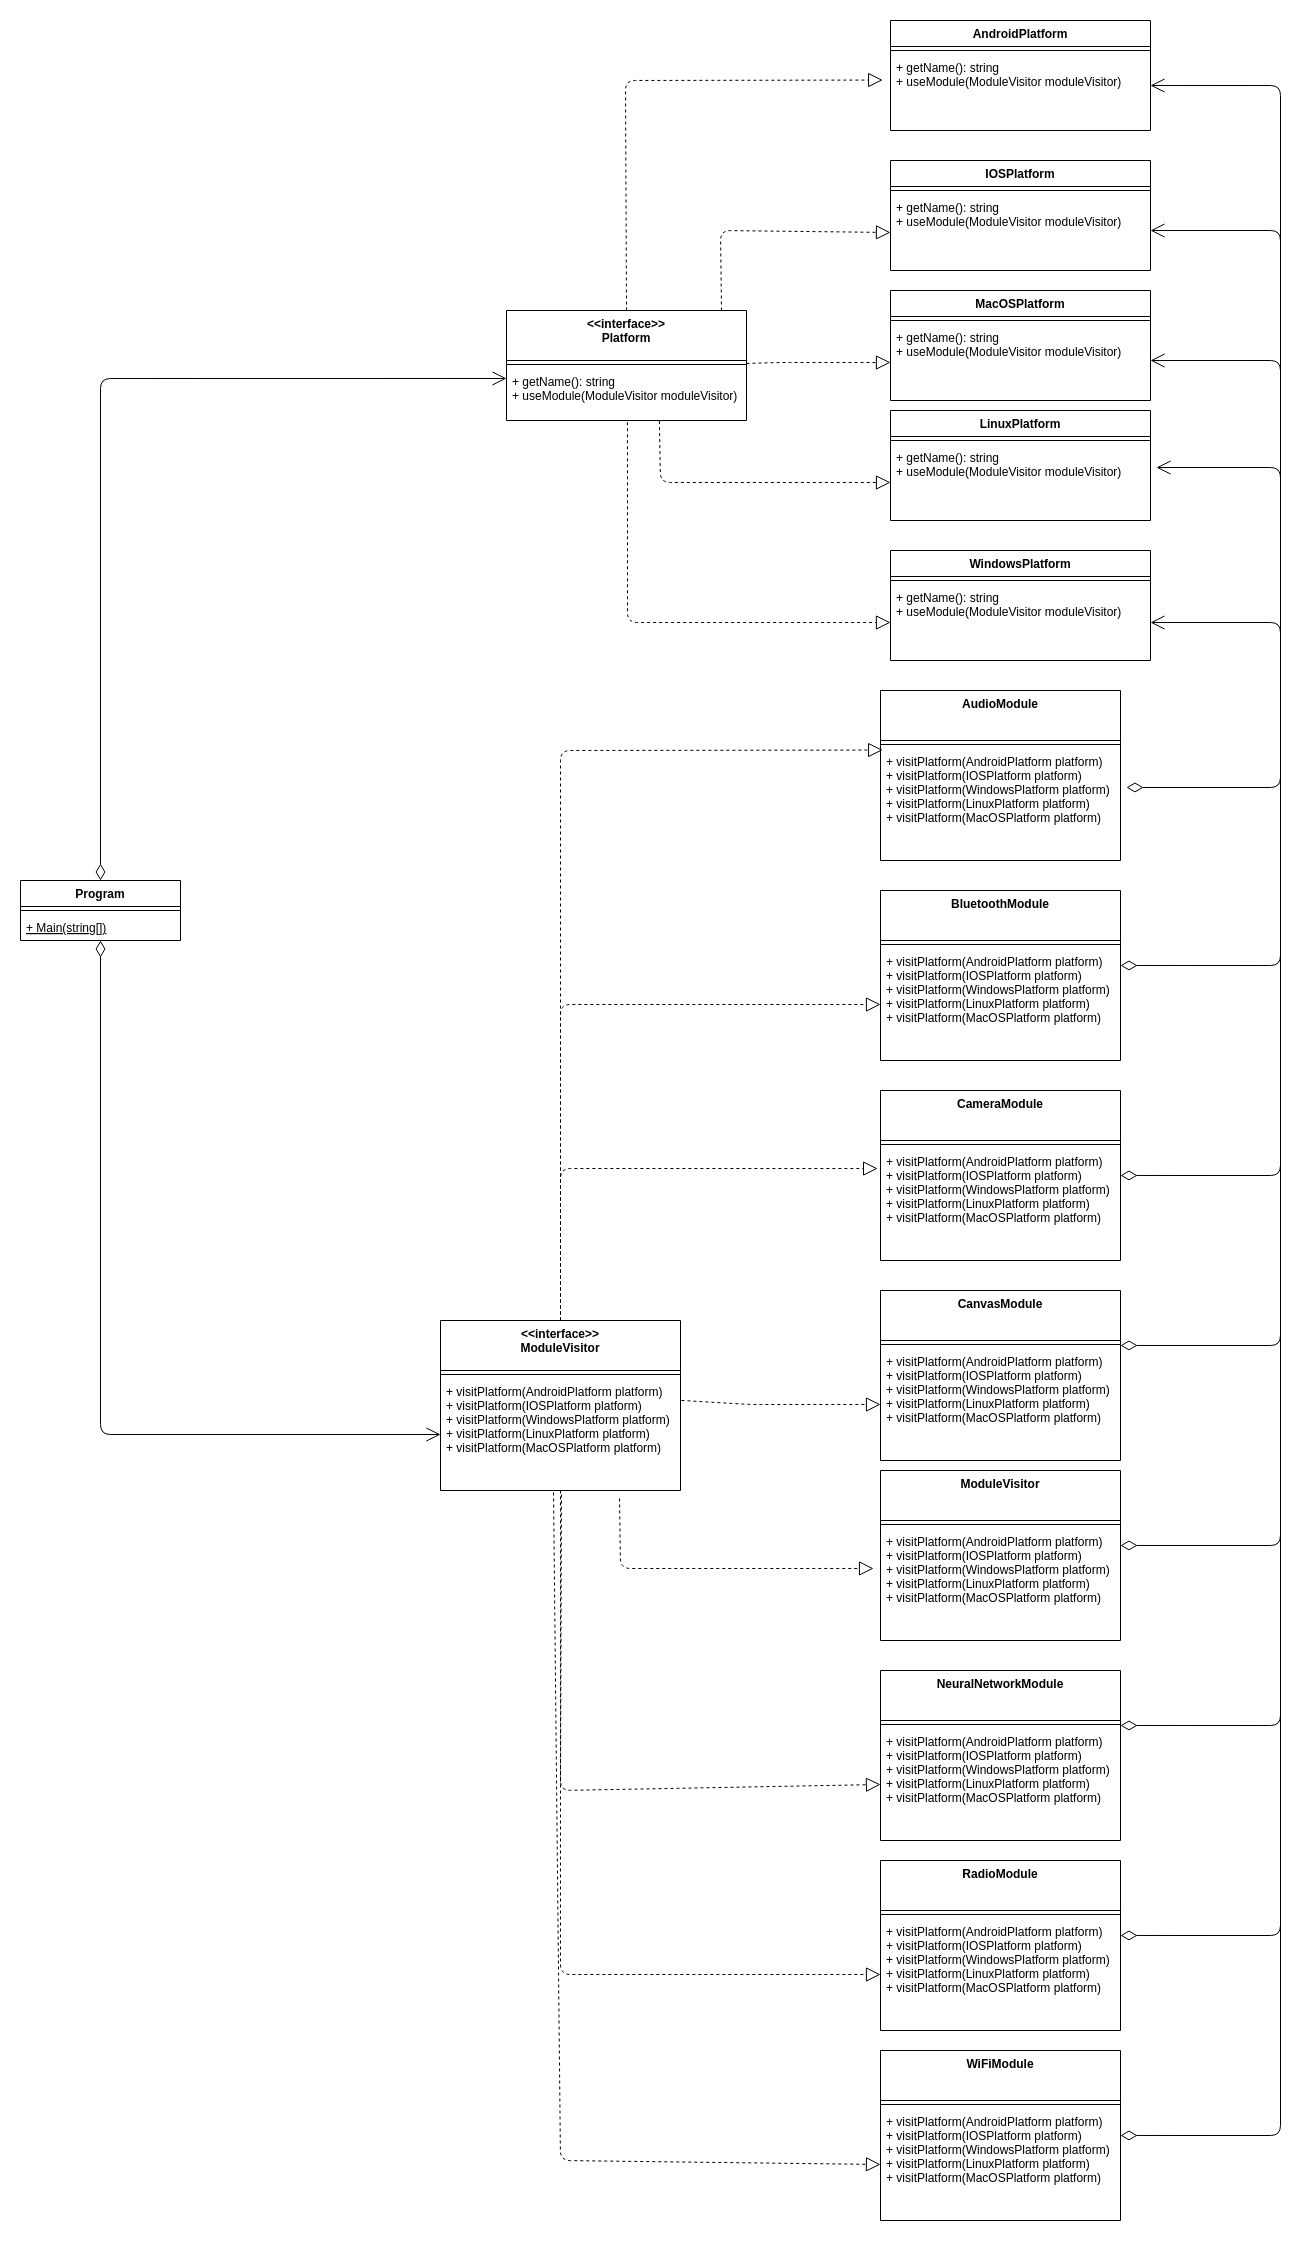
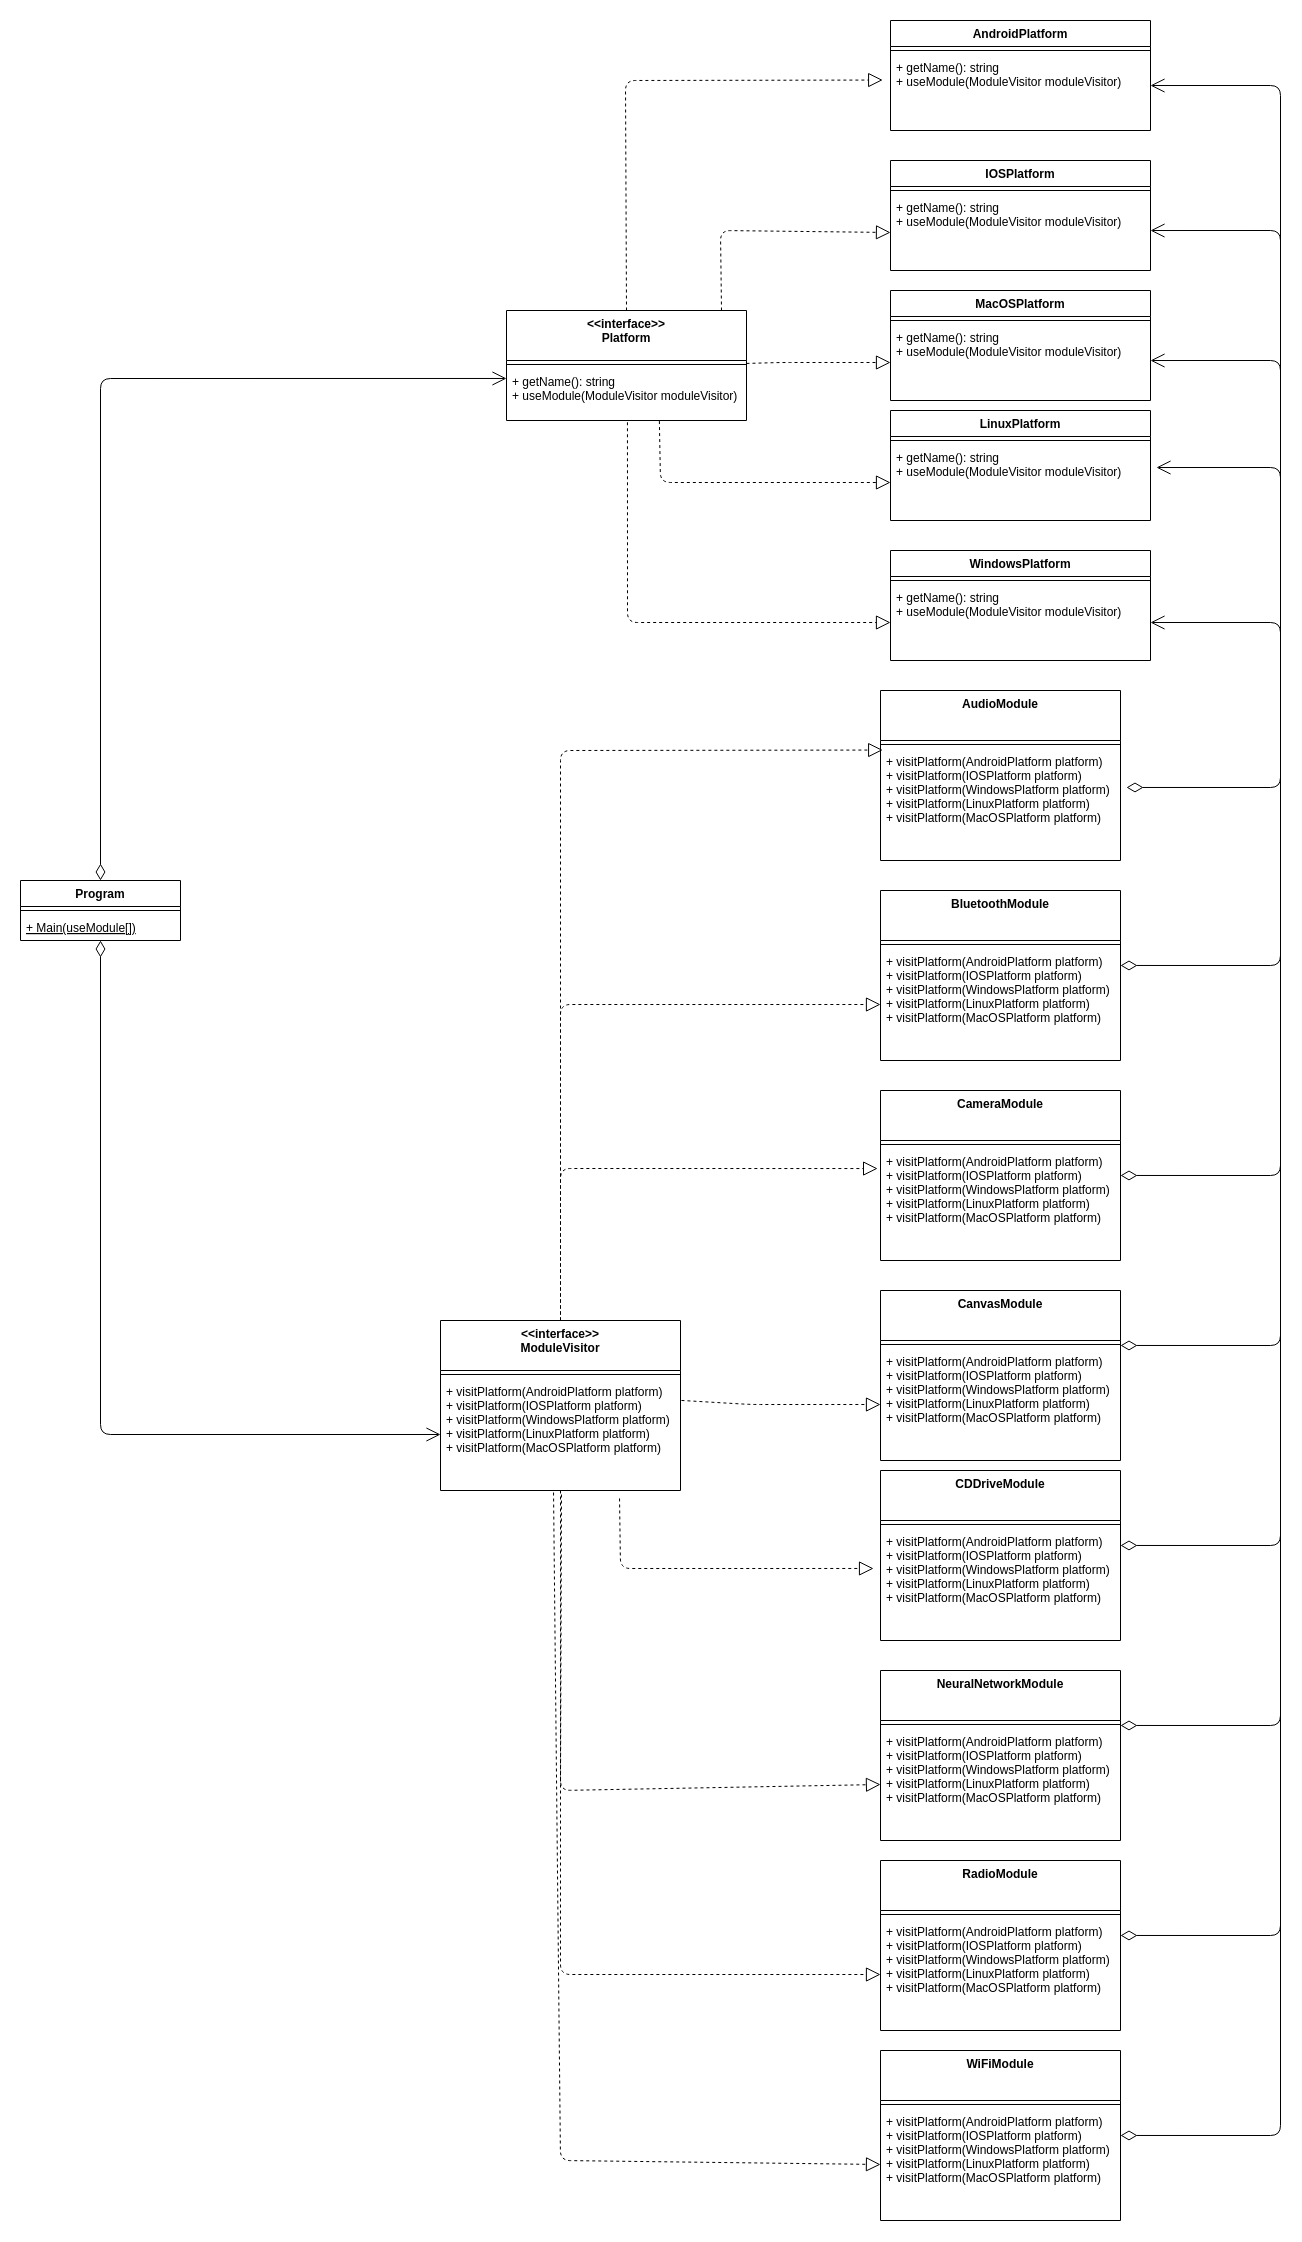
(75, 928) -> (85, 928)
(1000, 1484) -> (1000, 1484)
